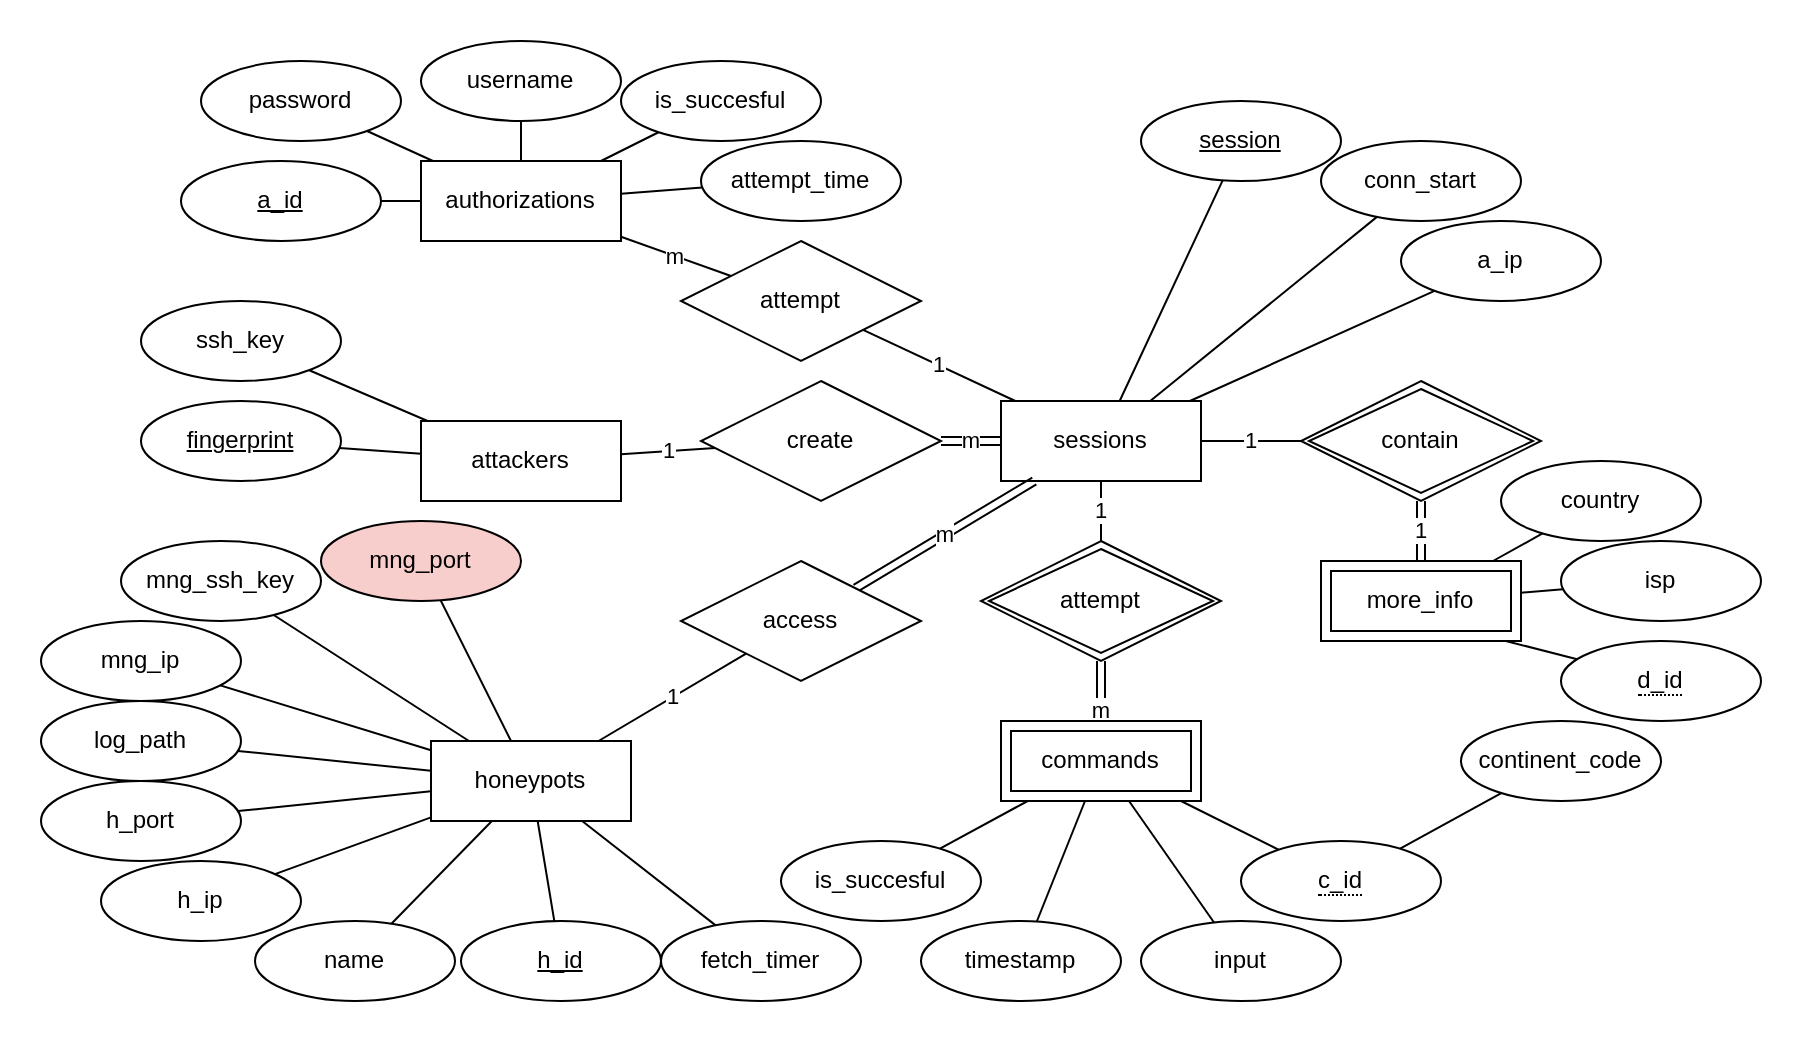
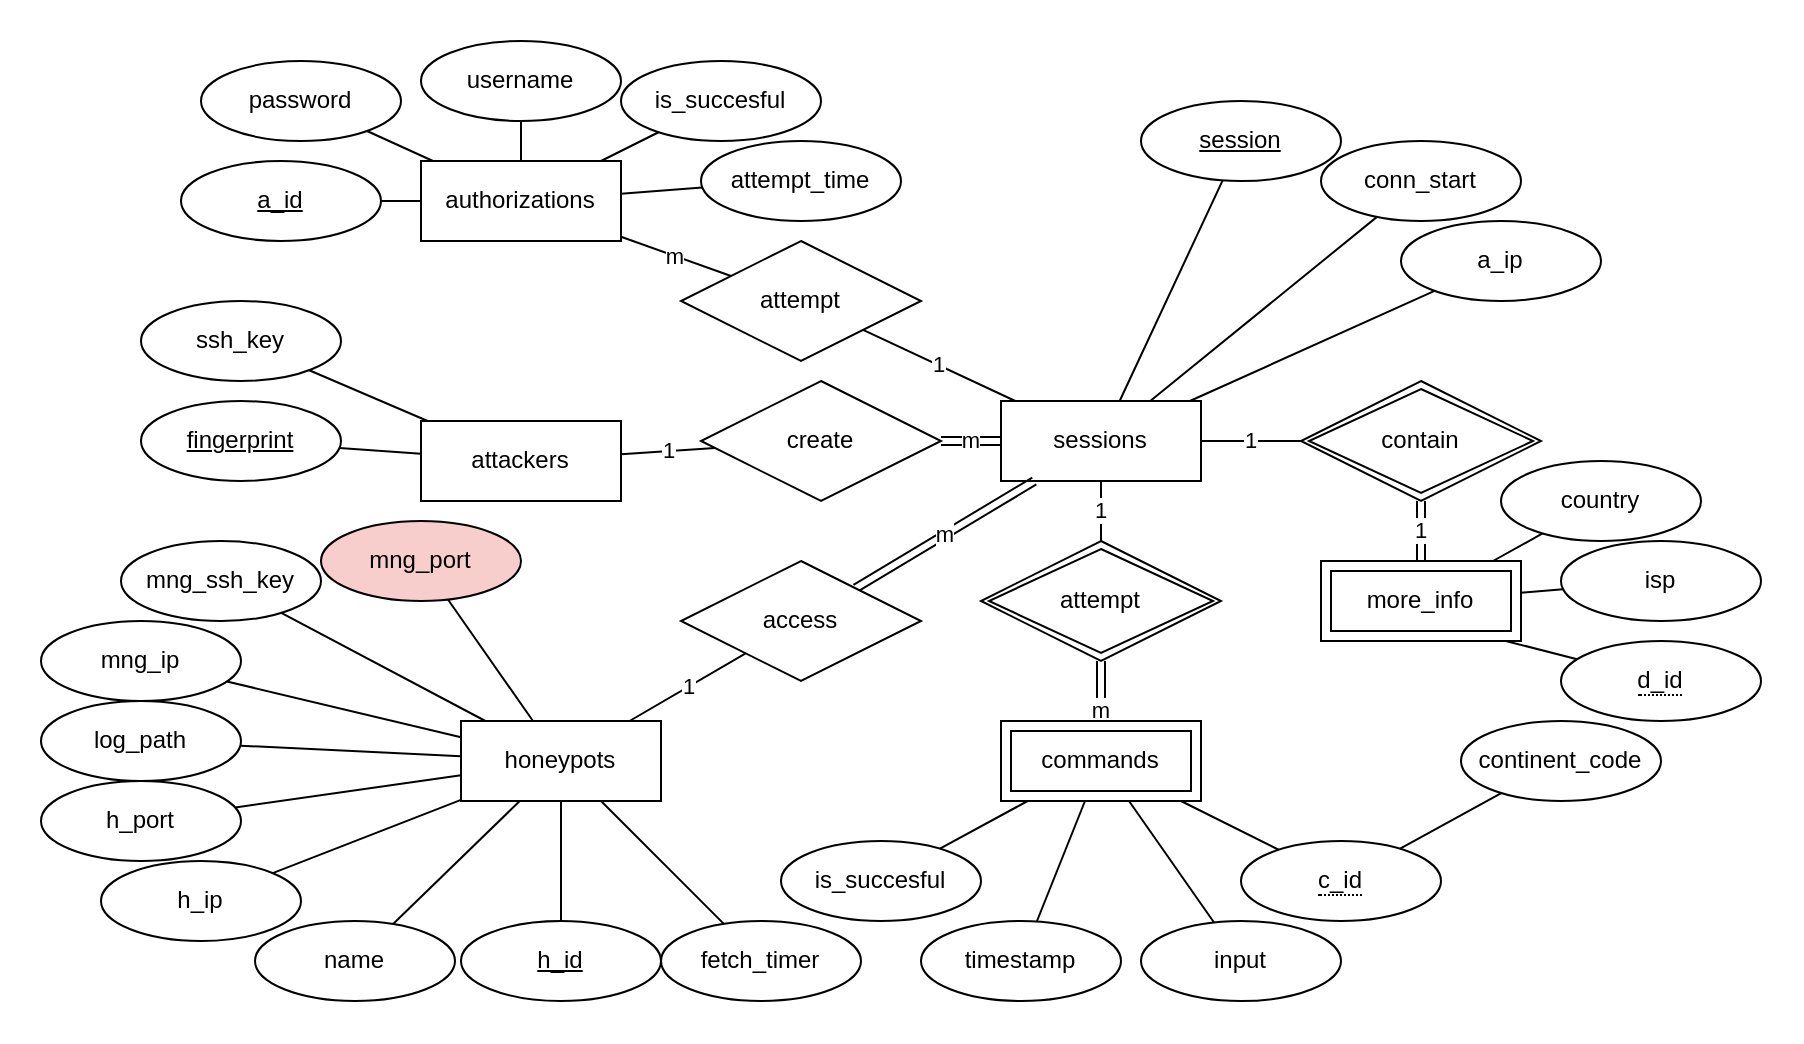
(531, 781) -> (561, 761)
